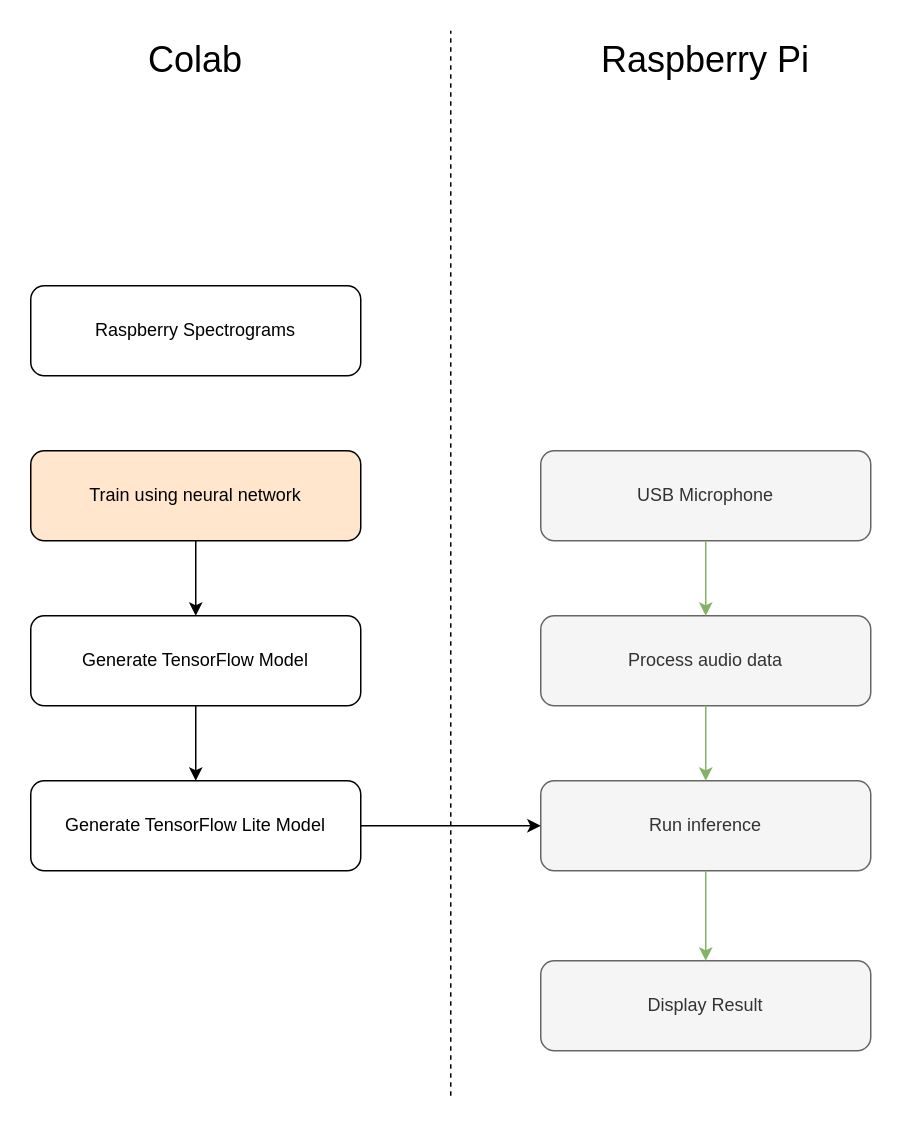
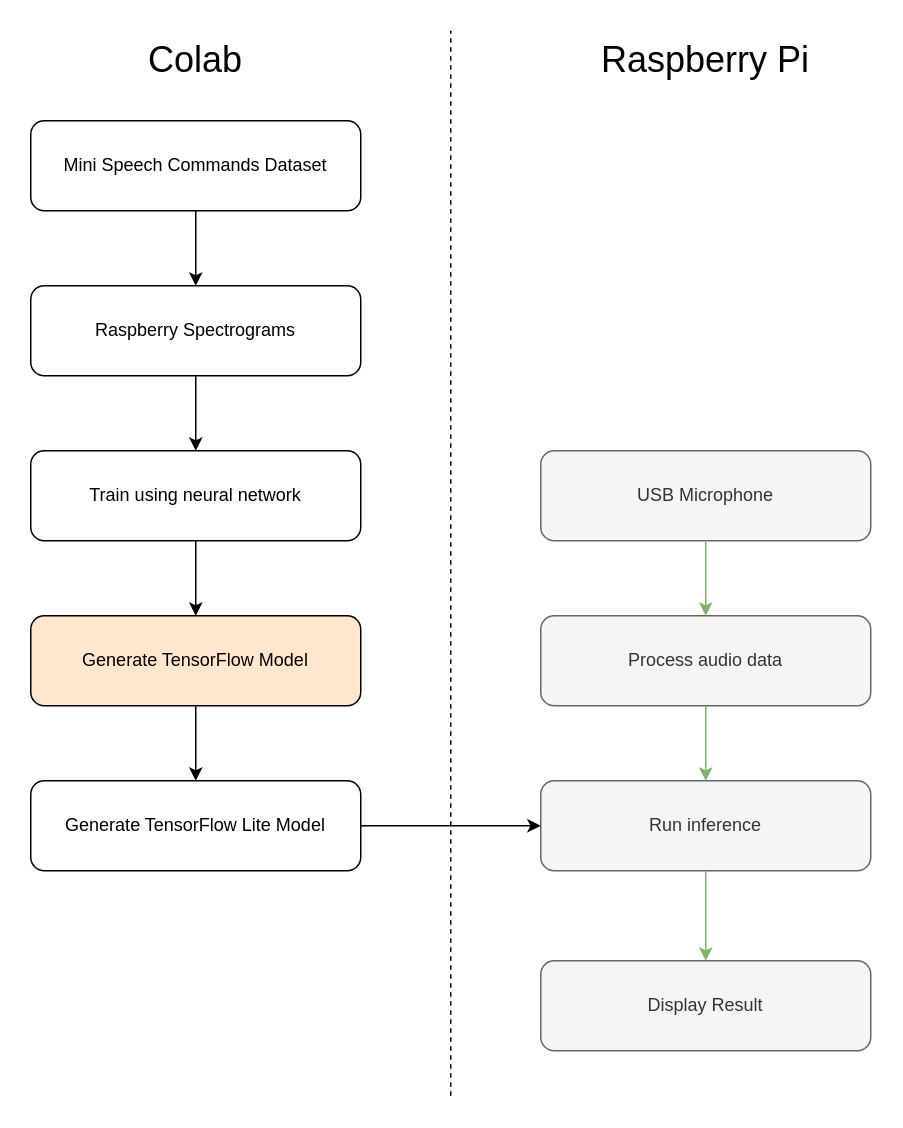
none -> (196, 166)
none -> (196, 243)
none -> (196, 408)
(196, 496) -> (196, 496)
(196, 661) -> (196, 661)
